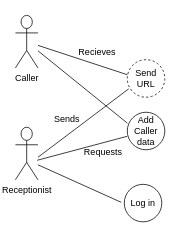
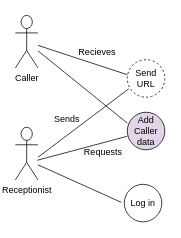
(146, 131) -> (146, 131)
